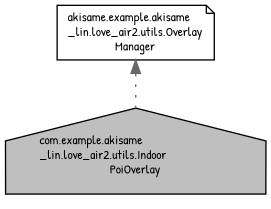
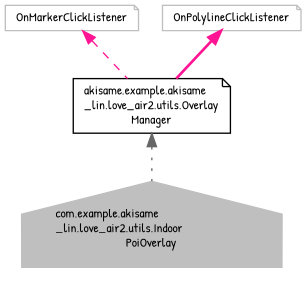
none -> (72, 18)
none -> (232, 18)
(136, 156) -> (152, 229)
